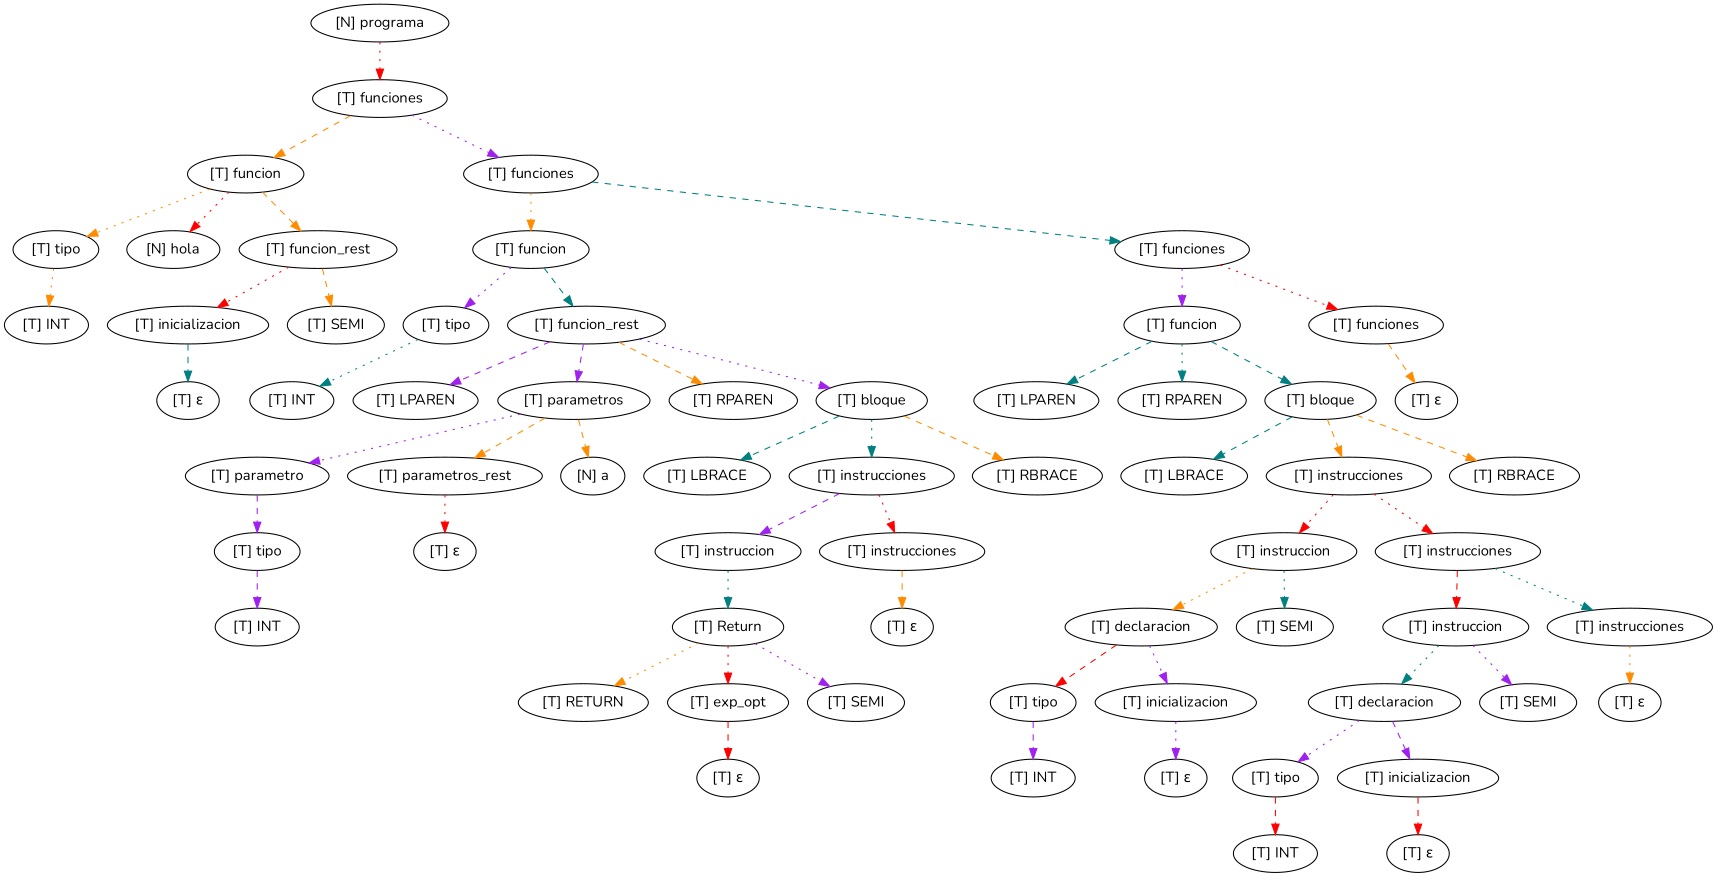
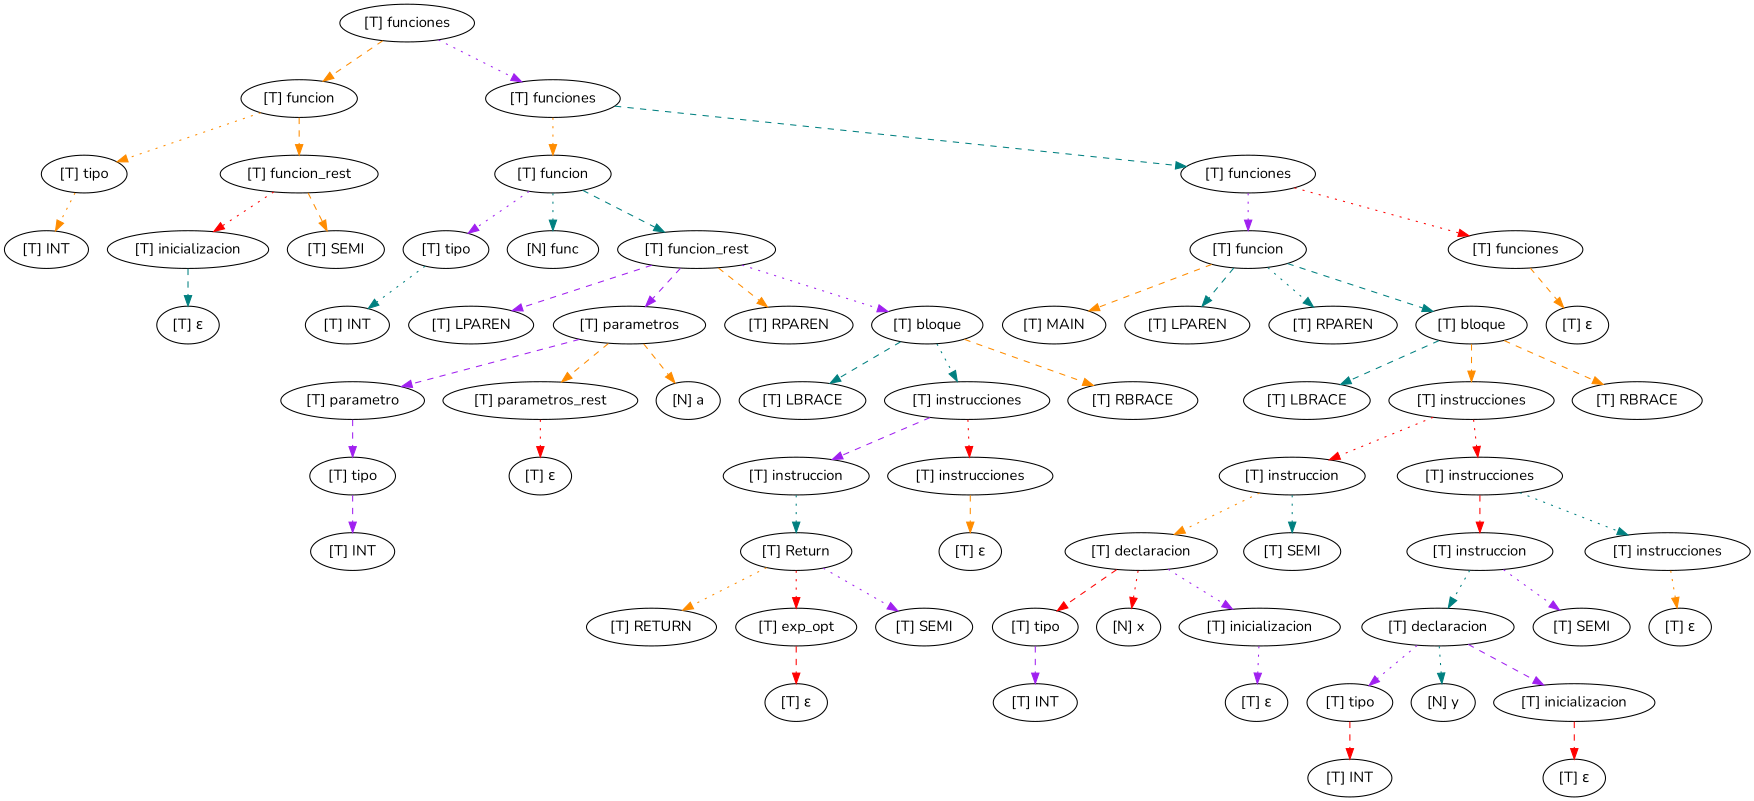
(380, 23) -> none
(173, 250) -> none
none -> (553, 250)
none -> (1054, 325)
(420, 437) -> (496, 362)
none -> (1129, 627)
none -> (1443, 703)
